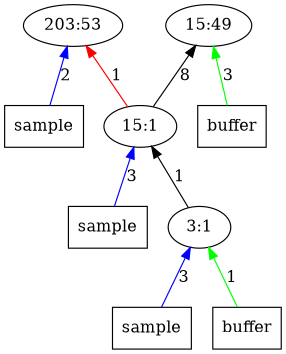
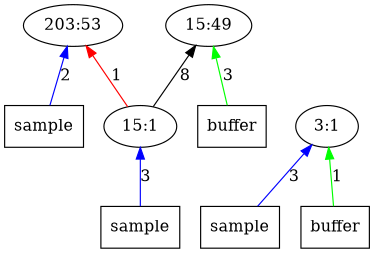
(173, 182) -> none
